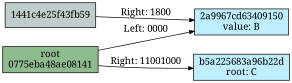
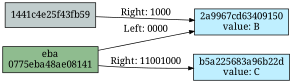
(146, 13) -> (146, 13)
(50, 60) -> (50, 60)
(242, 67) -> (242, 67)
